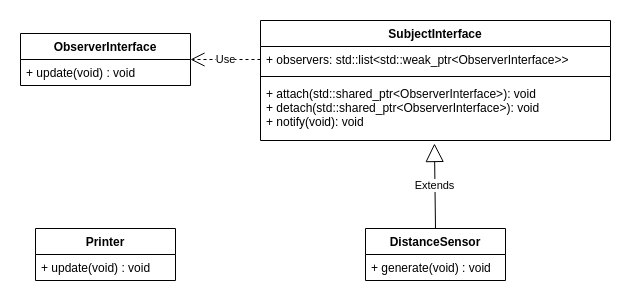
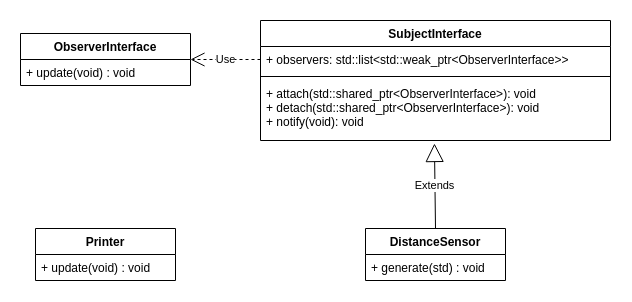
(439, 268) -> (437, 268)
